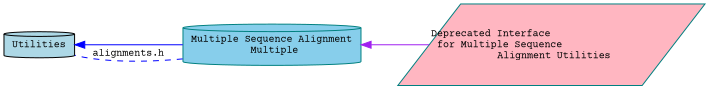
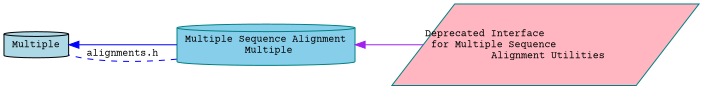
(39, 45) -> (36, 45)
